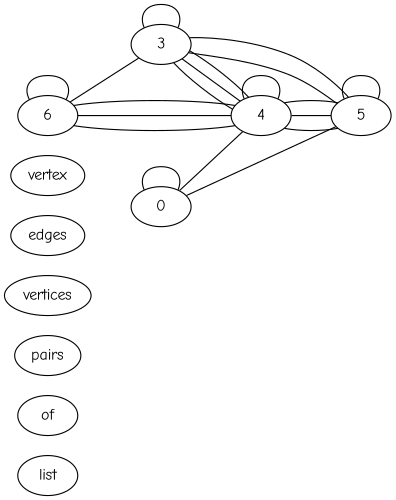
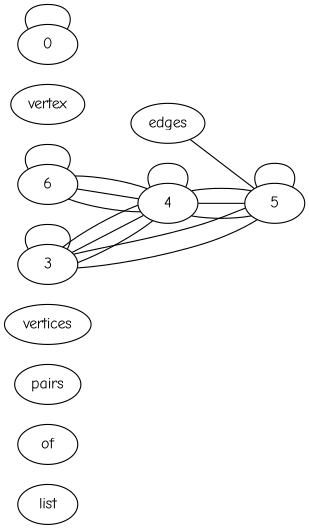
(104, 80) -> none
(211, 161) -> none
(261, 161) -> (222, 164)
